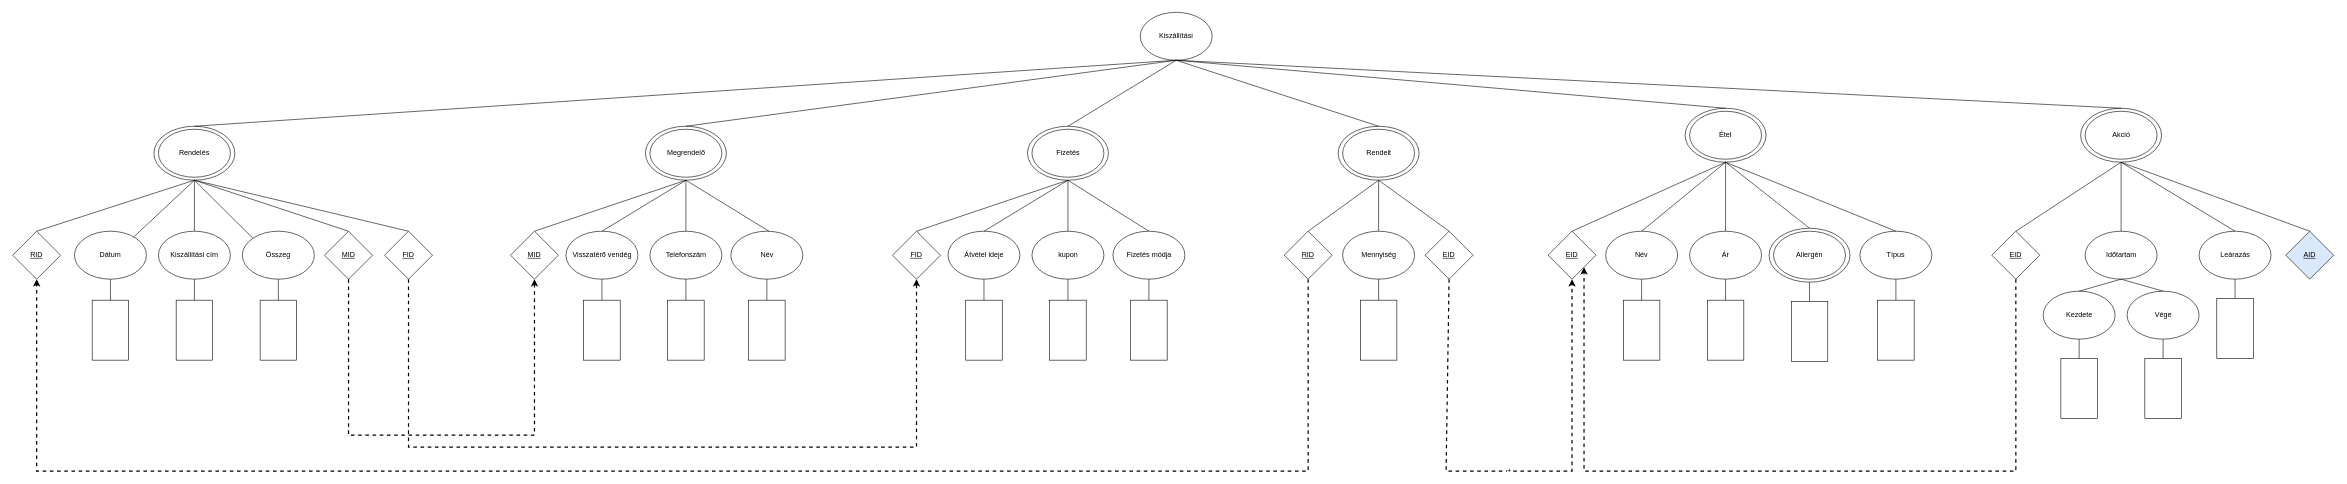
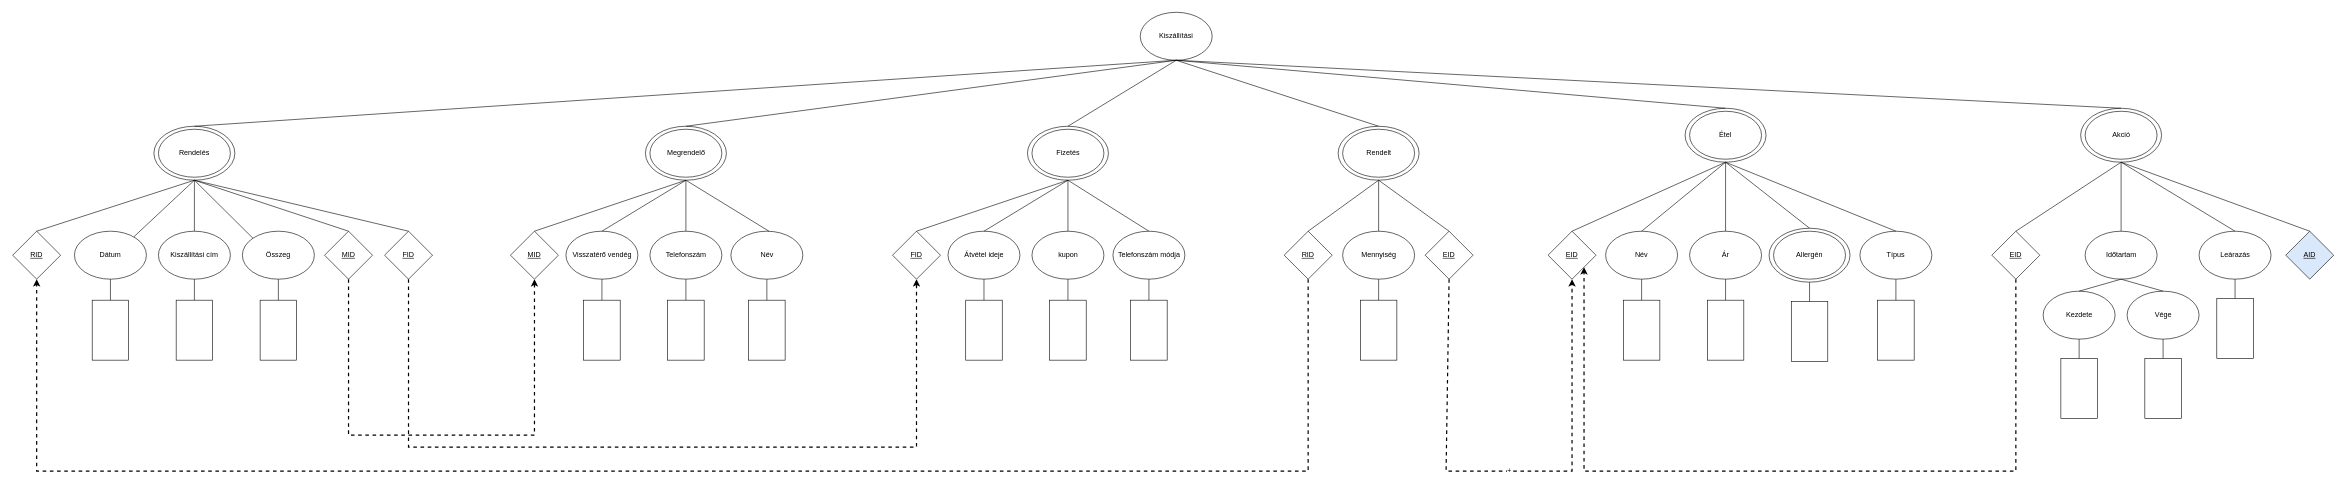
(1149, 255) -> (1149, 255)
